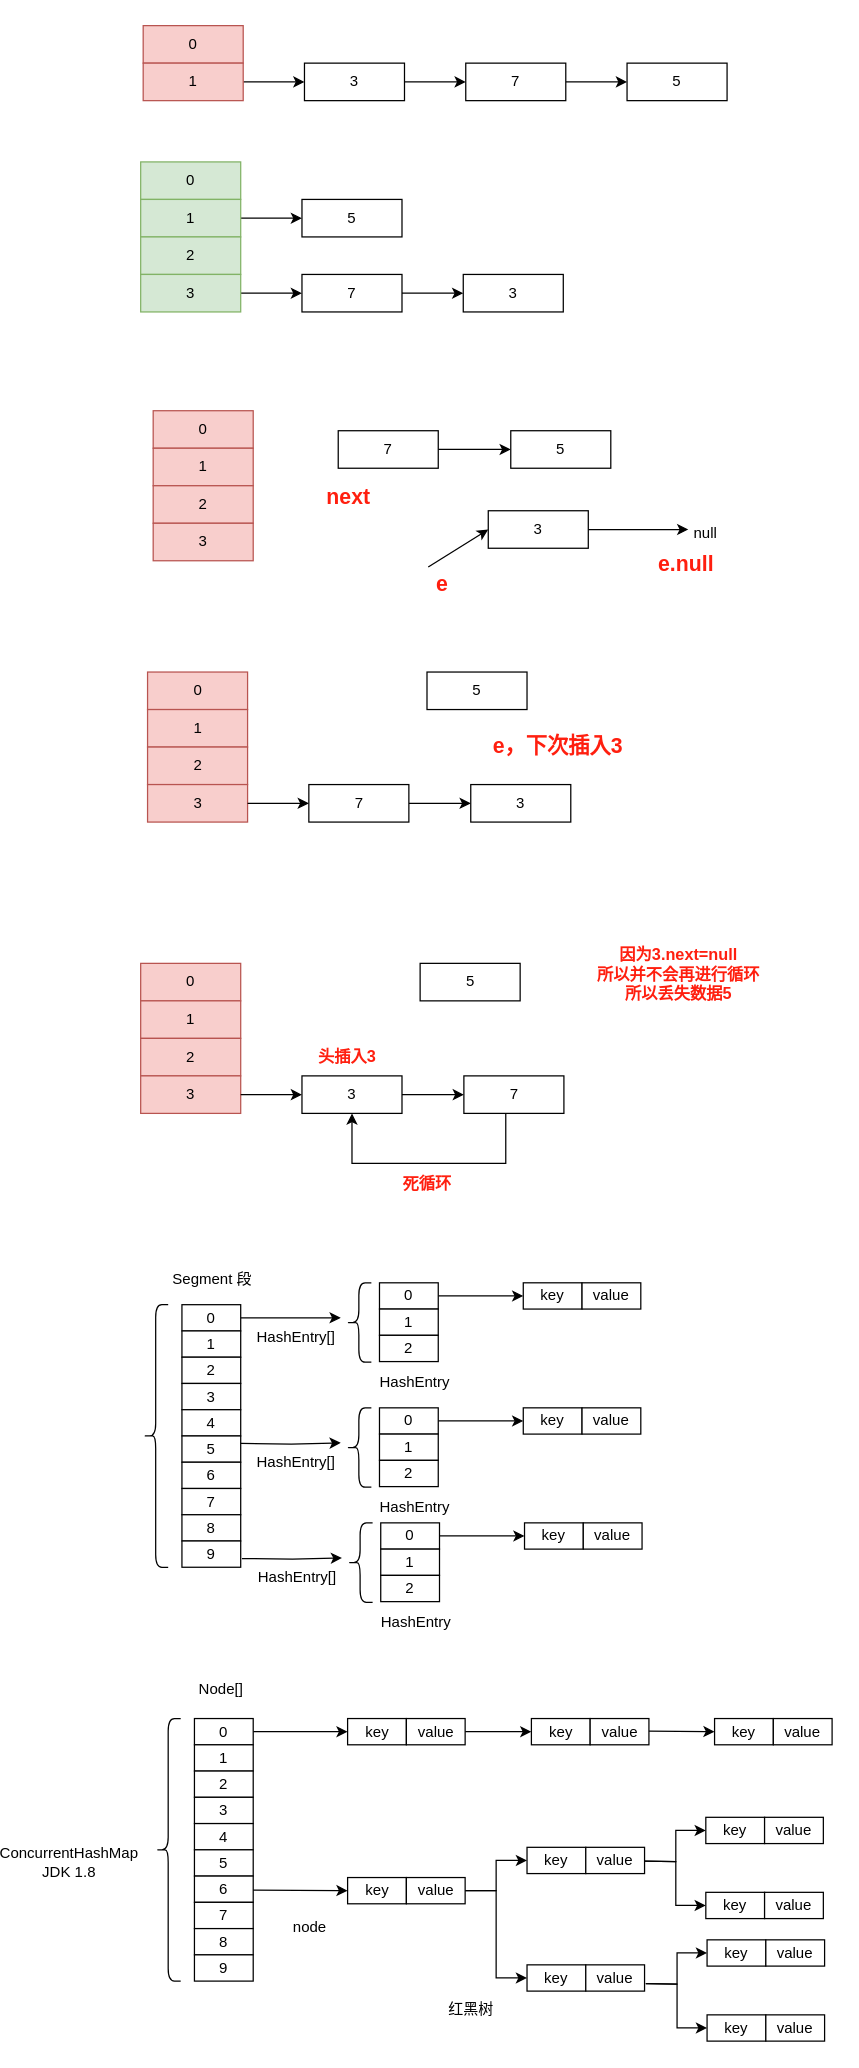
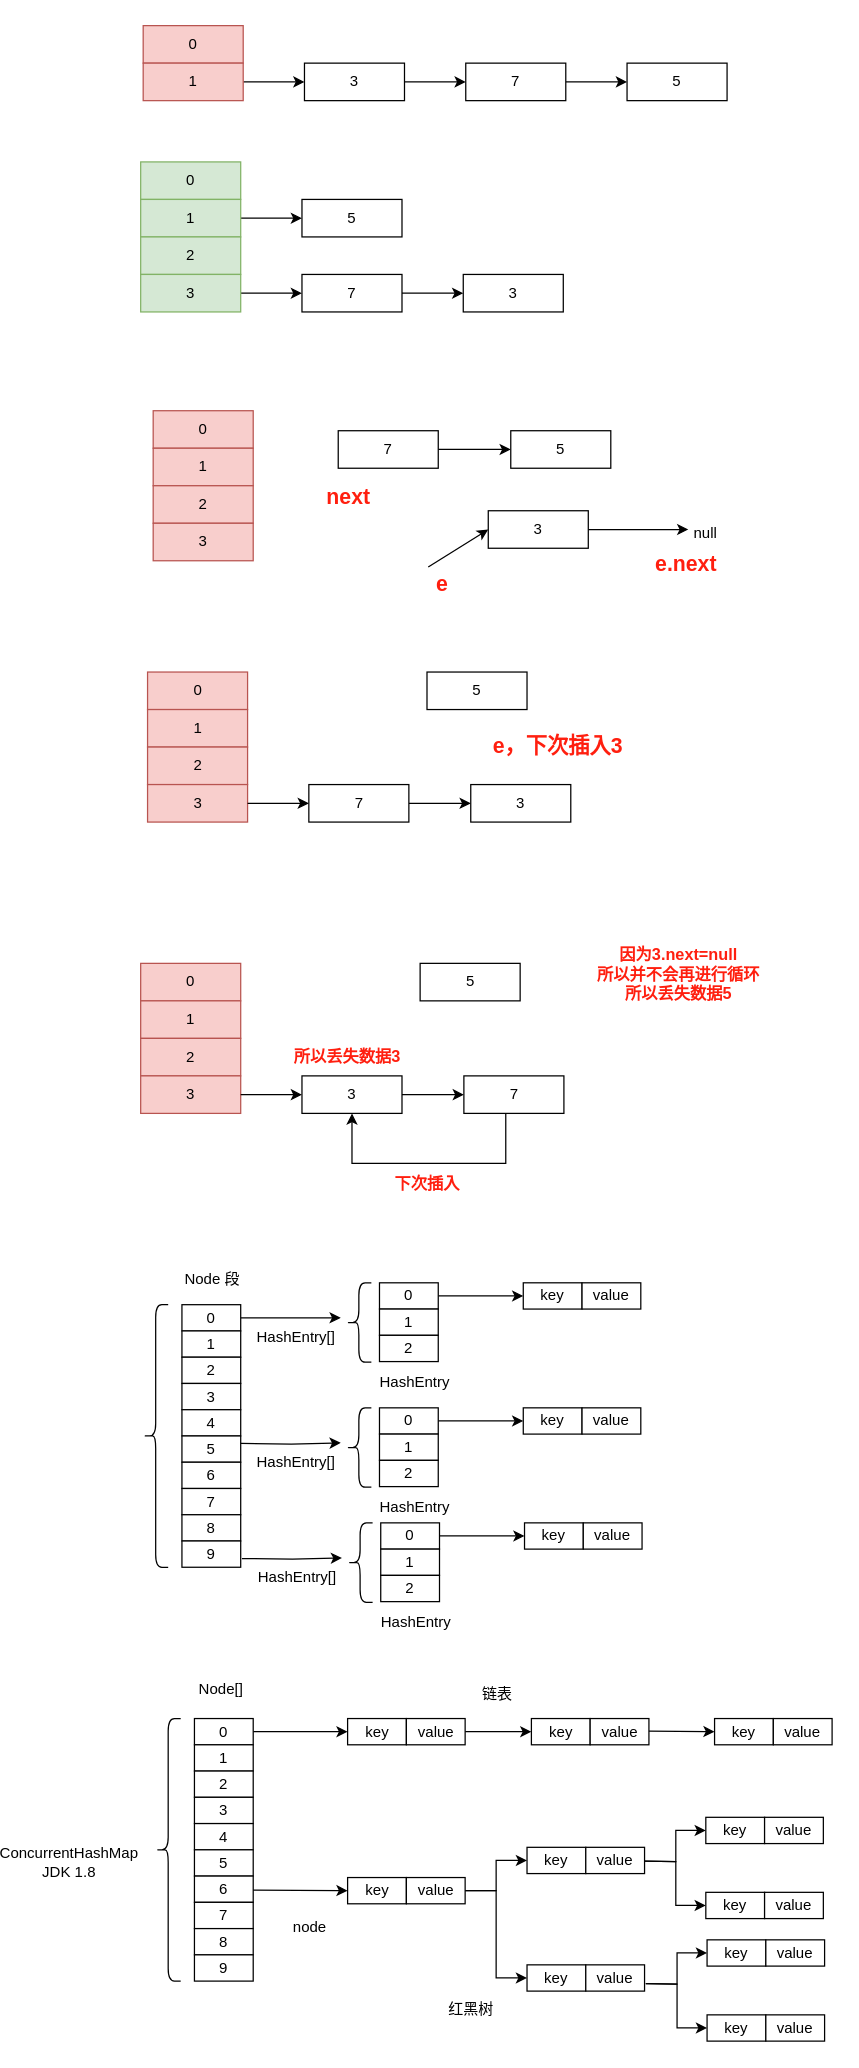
(686, 566) -> (686, 566)
(348, 1056) -> (348, 1056)
(428, 1183) -> (428, 1183)
(213, 1279) -> (213, 1279)
none -> (497, 1694)
